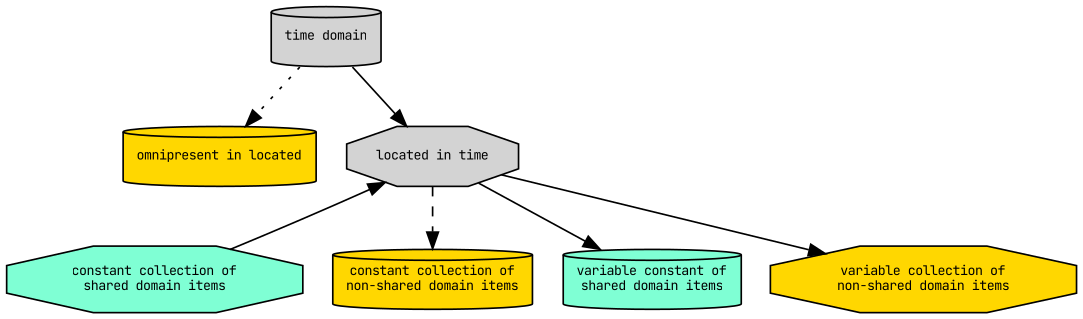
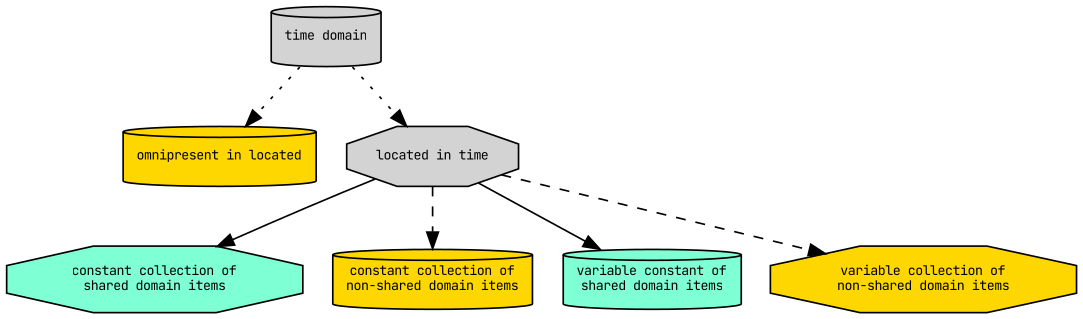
(374, 90) -> (374, 90)
(655, 212) -> (655, 212)
(300, 220) -> (304, 209)
